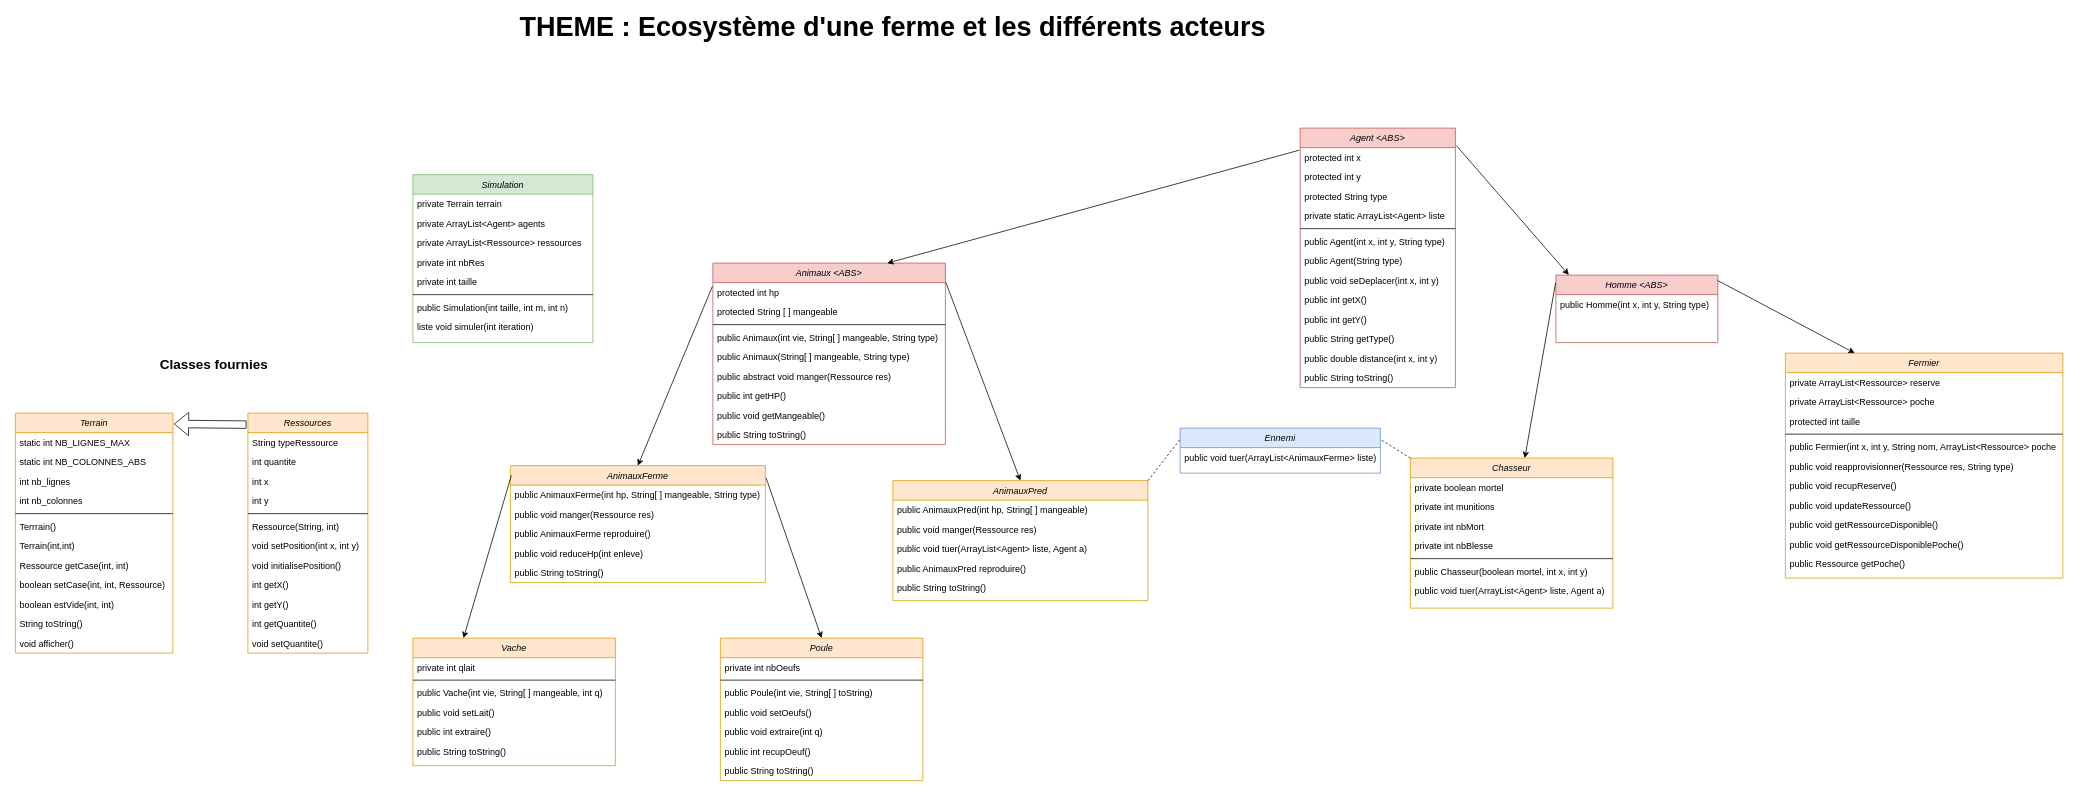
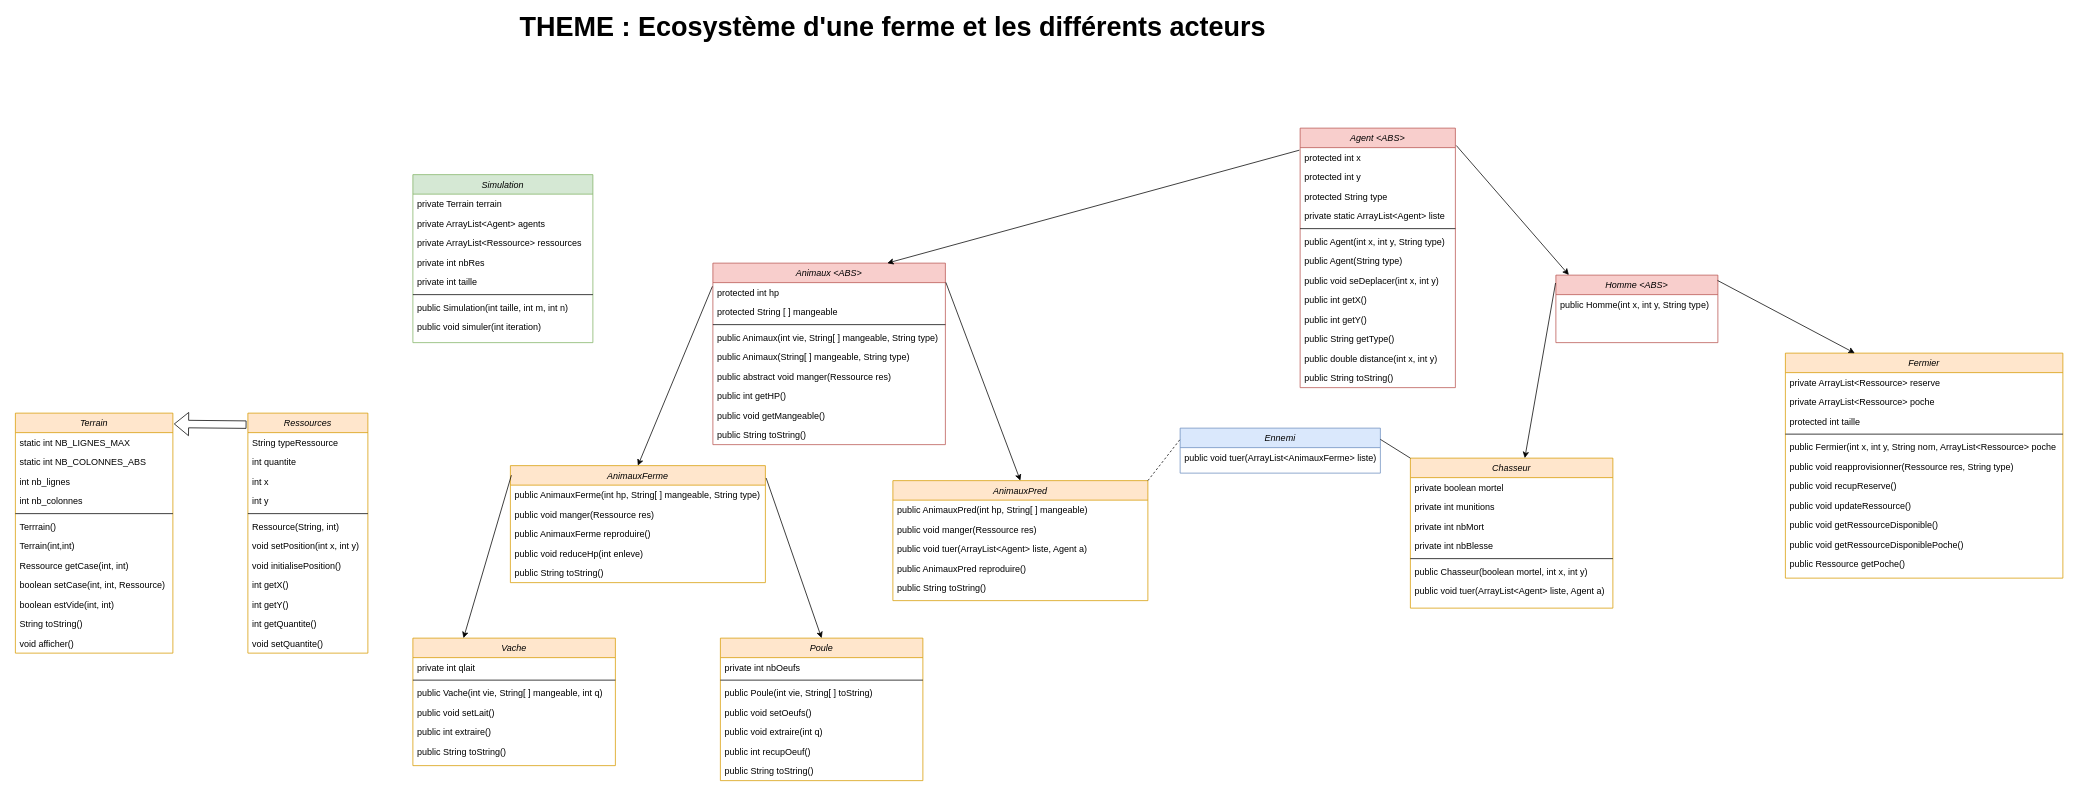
(487, 327) -> (490, 327)
(214, 364) -> none
(1395, 448) -> (1395, 448)
